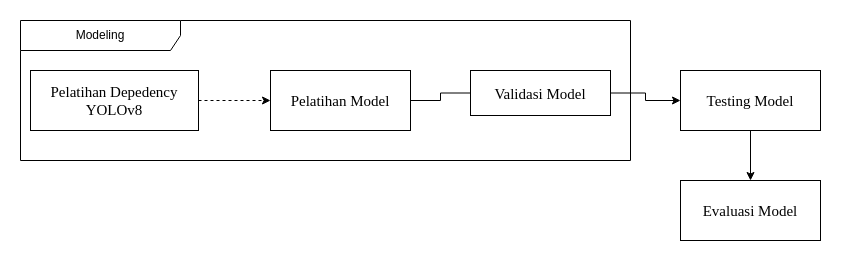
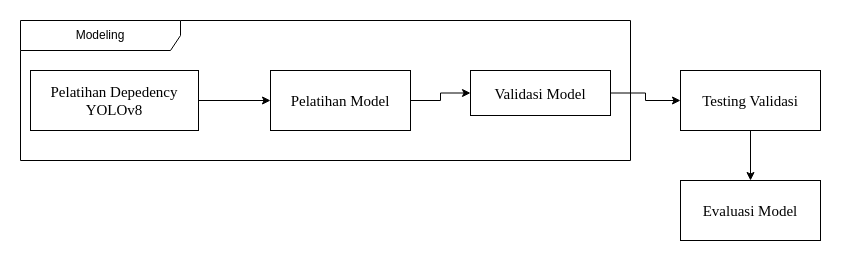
(464, 93) -> (462, 93)
(232, 101) -> (232, 101)
(751, 101) -> (751, 101)
